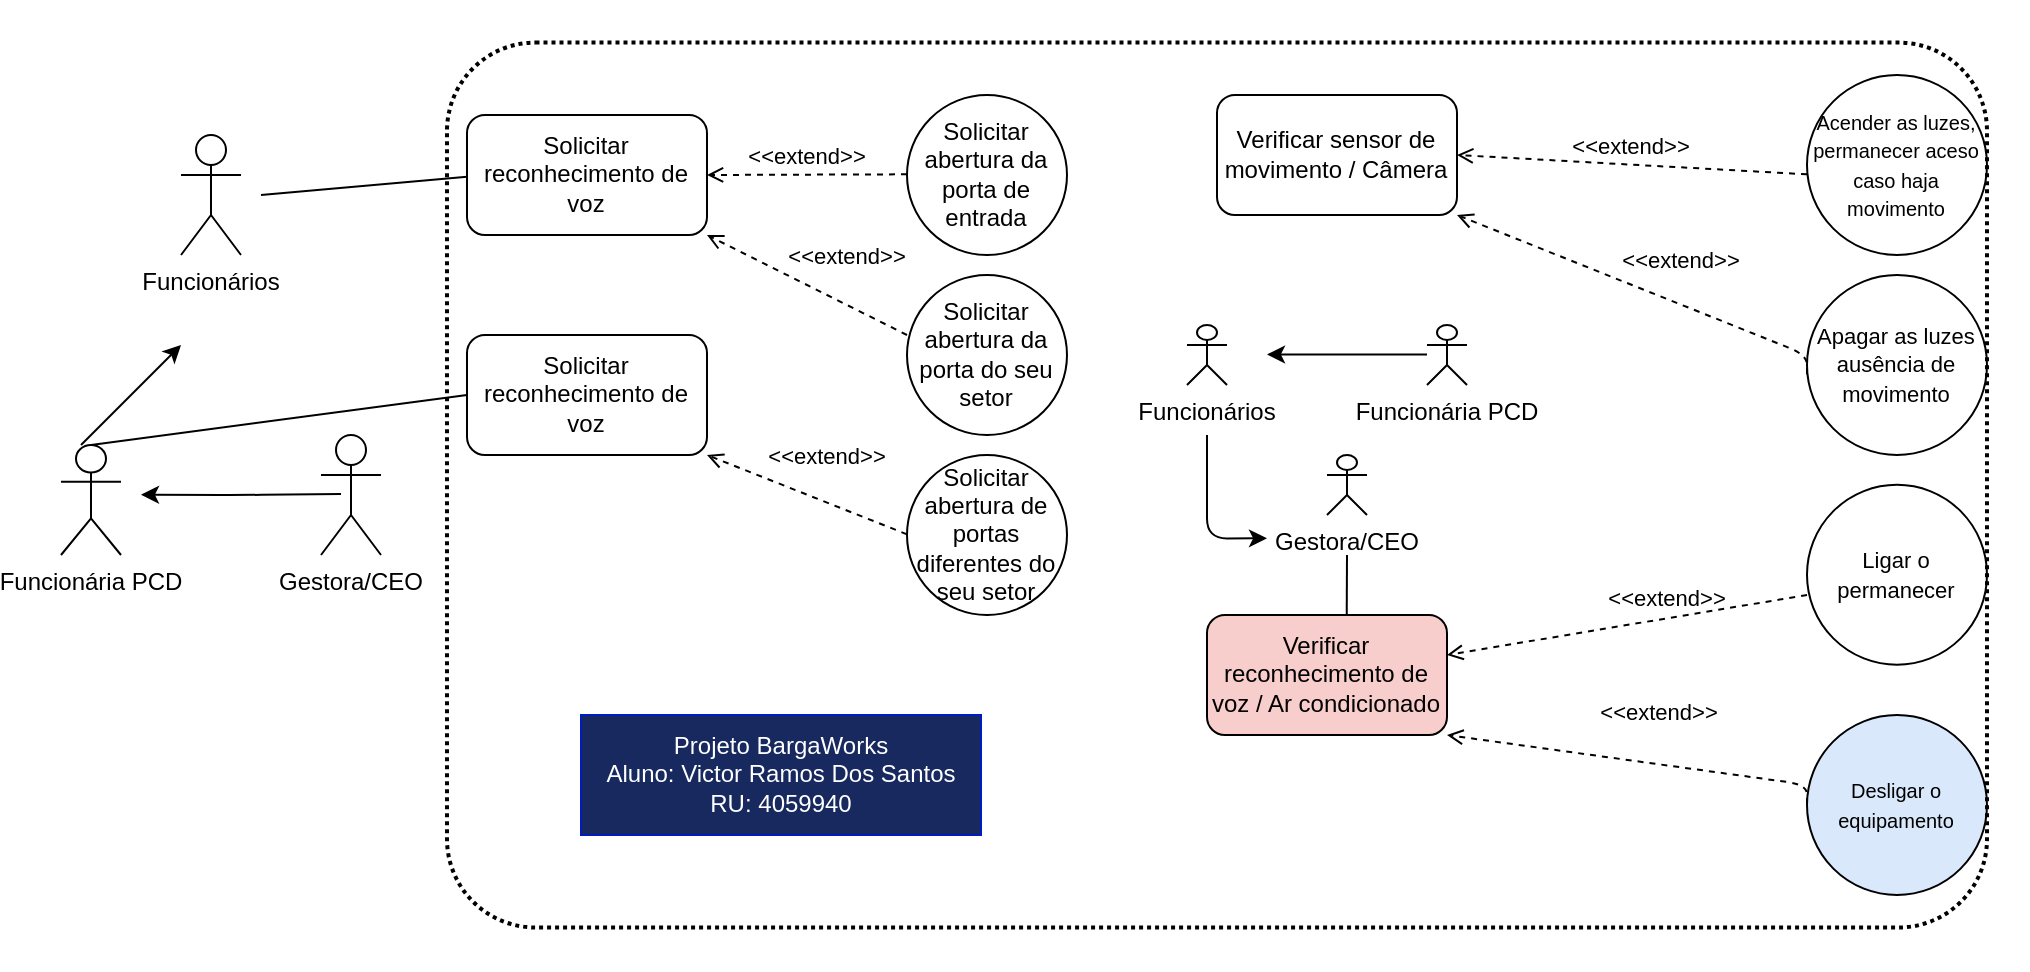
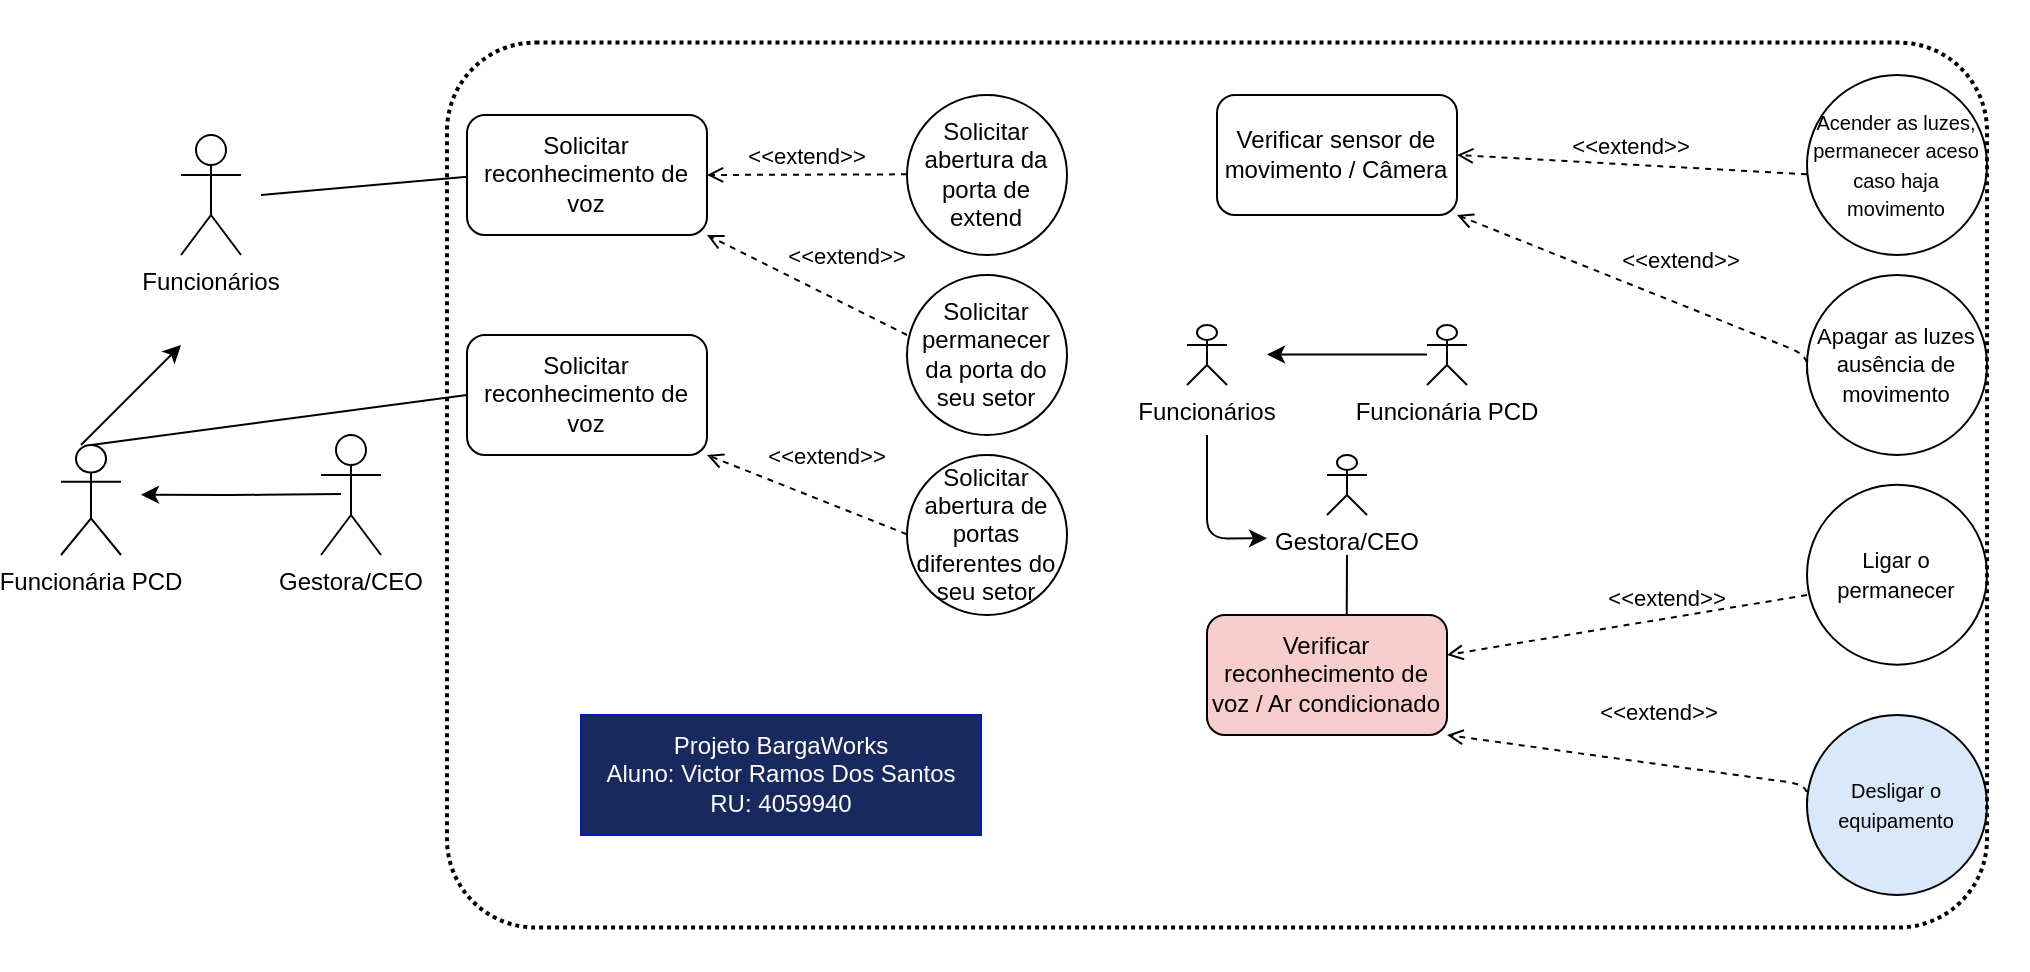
(987, 175) -> (987, 175)
(987, 355) -> (987, 355)
